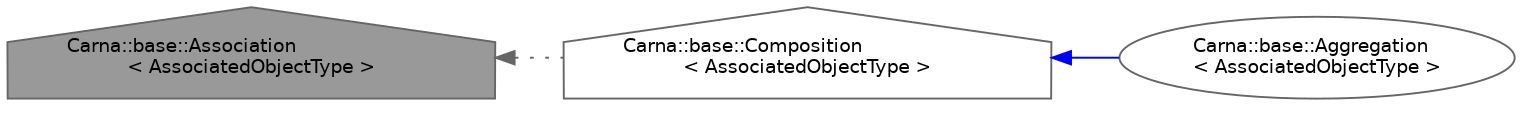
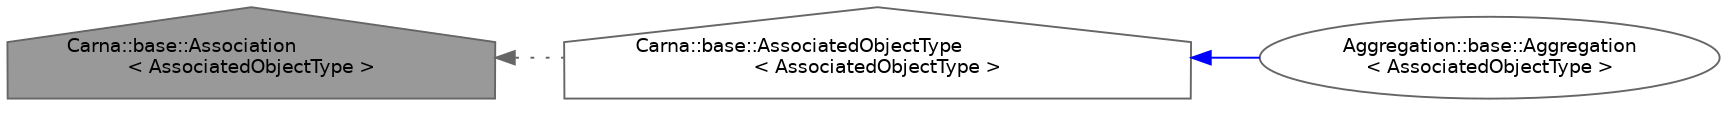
(807, 58) -> (878, 58)
(1317, 58) -> (1490, 58)
